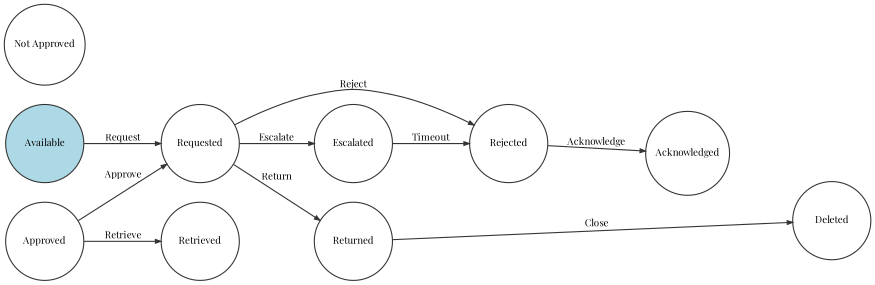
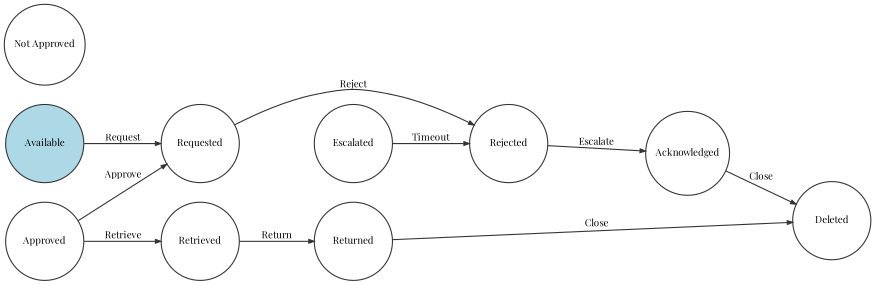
(597, 142) -> (597, 142)
(274, 144) -> none
none -> (758, 186)
(275, 191) -> (274, 241)
